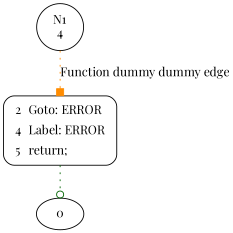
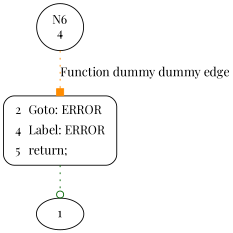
(60, 27) -> (60, 27)
(60, 214) -> (60, 214)
